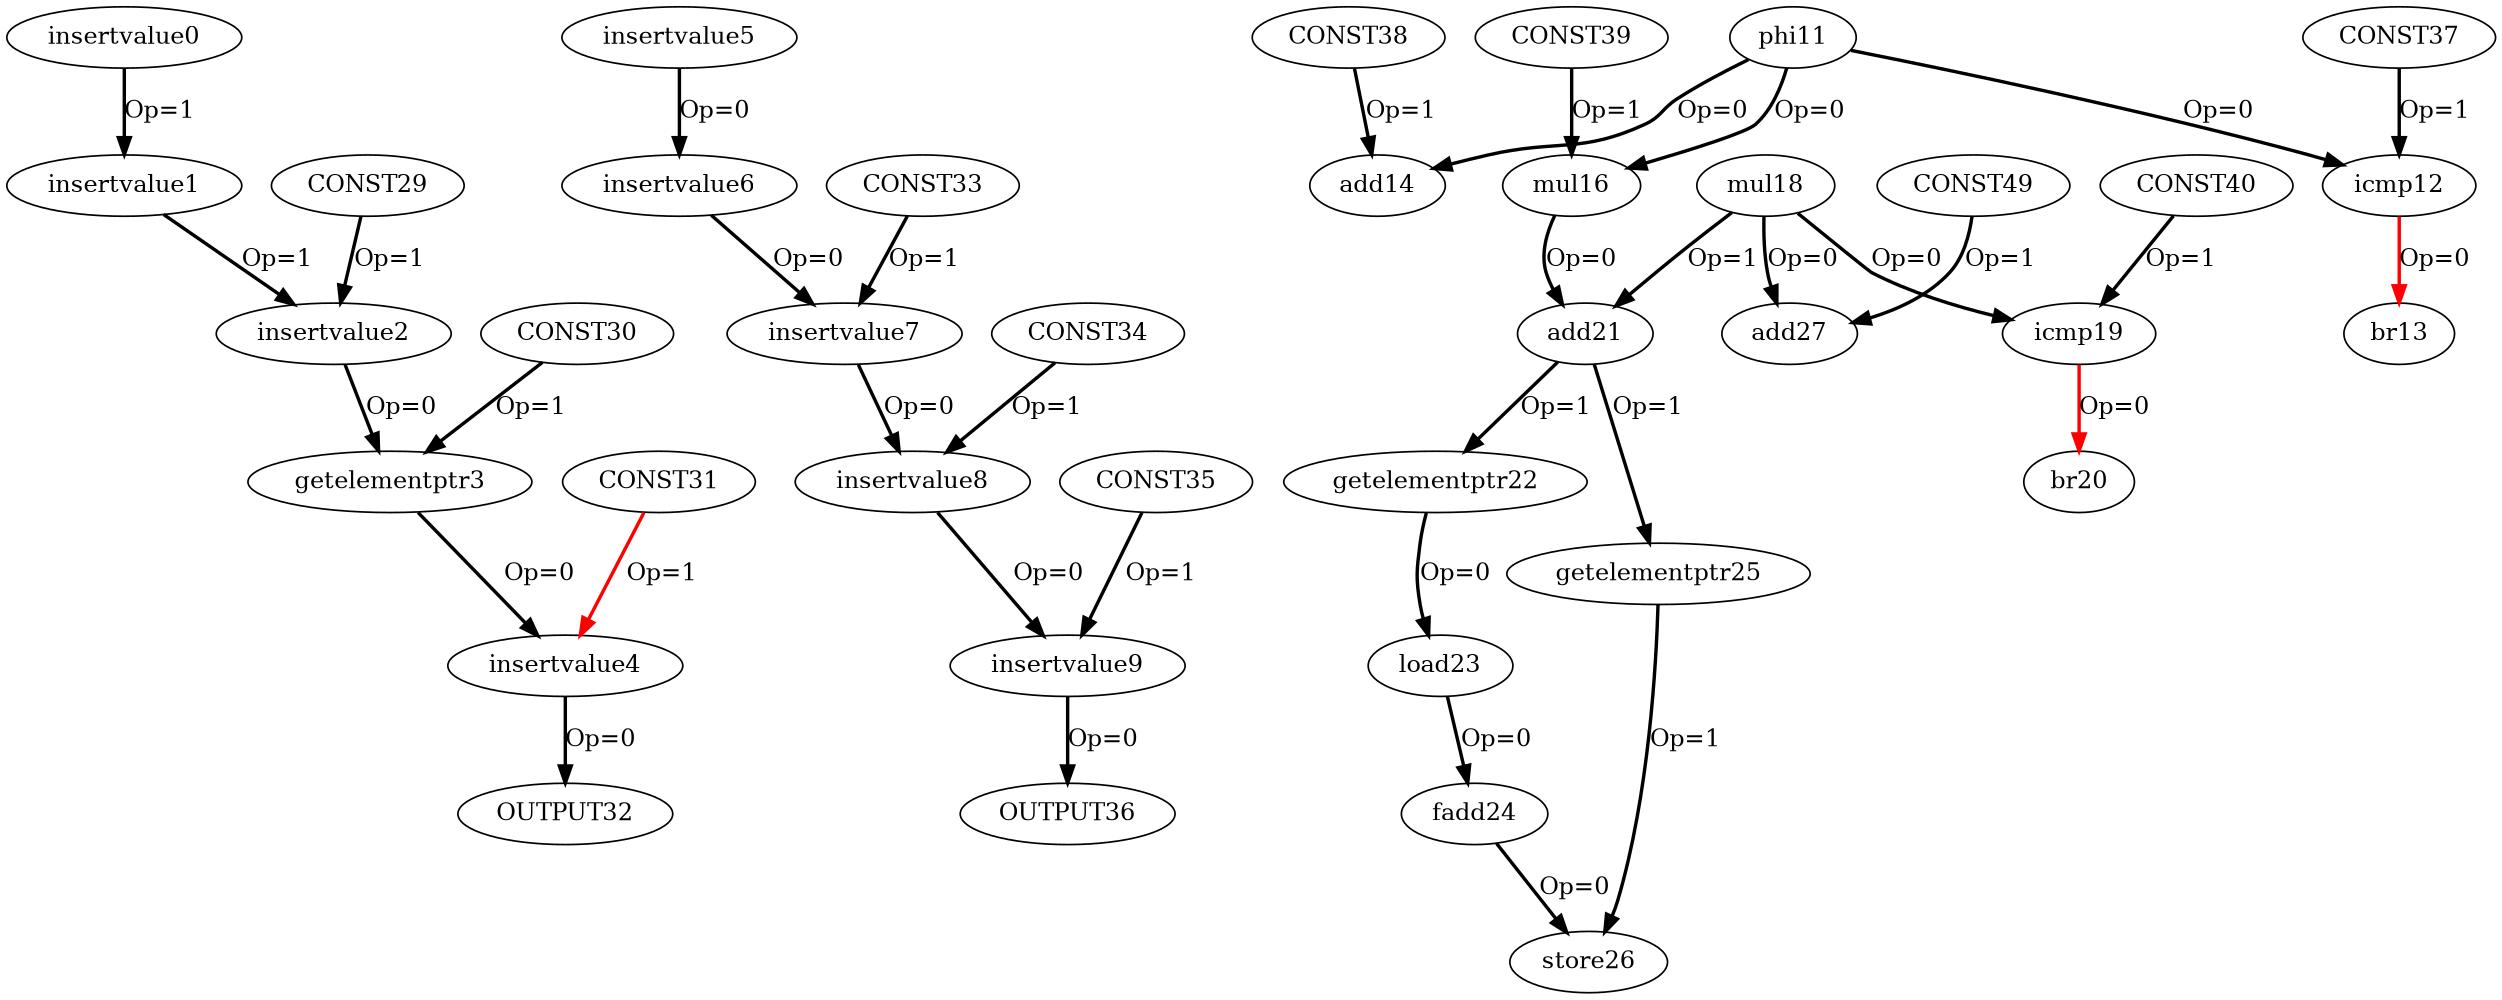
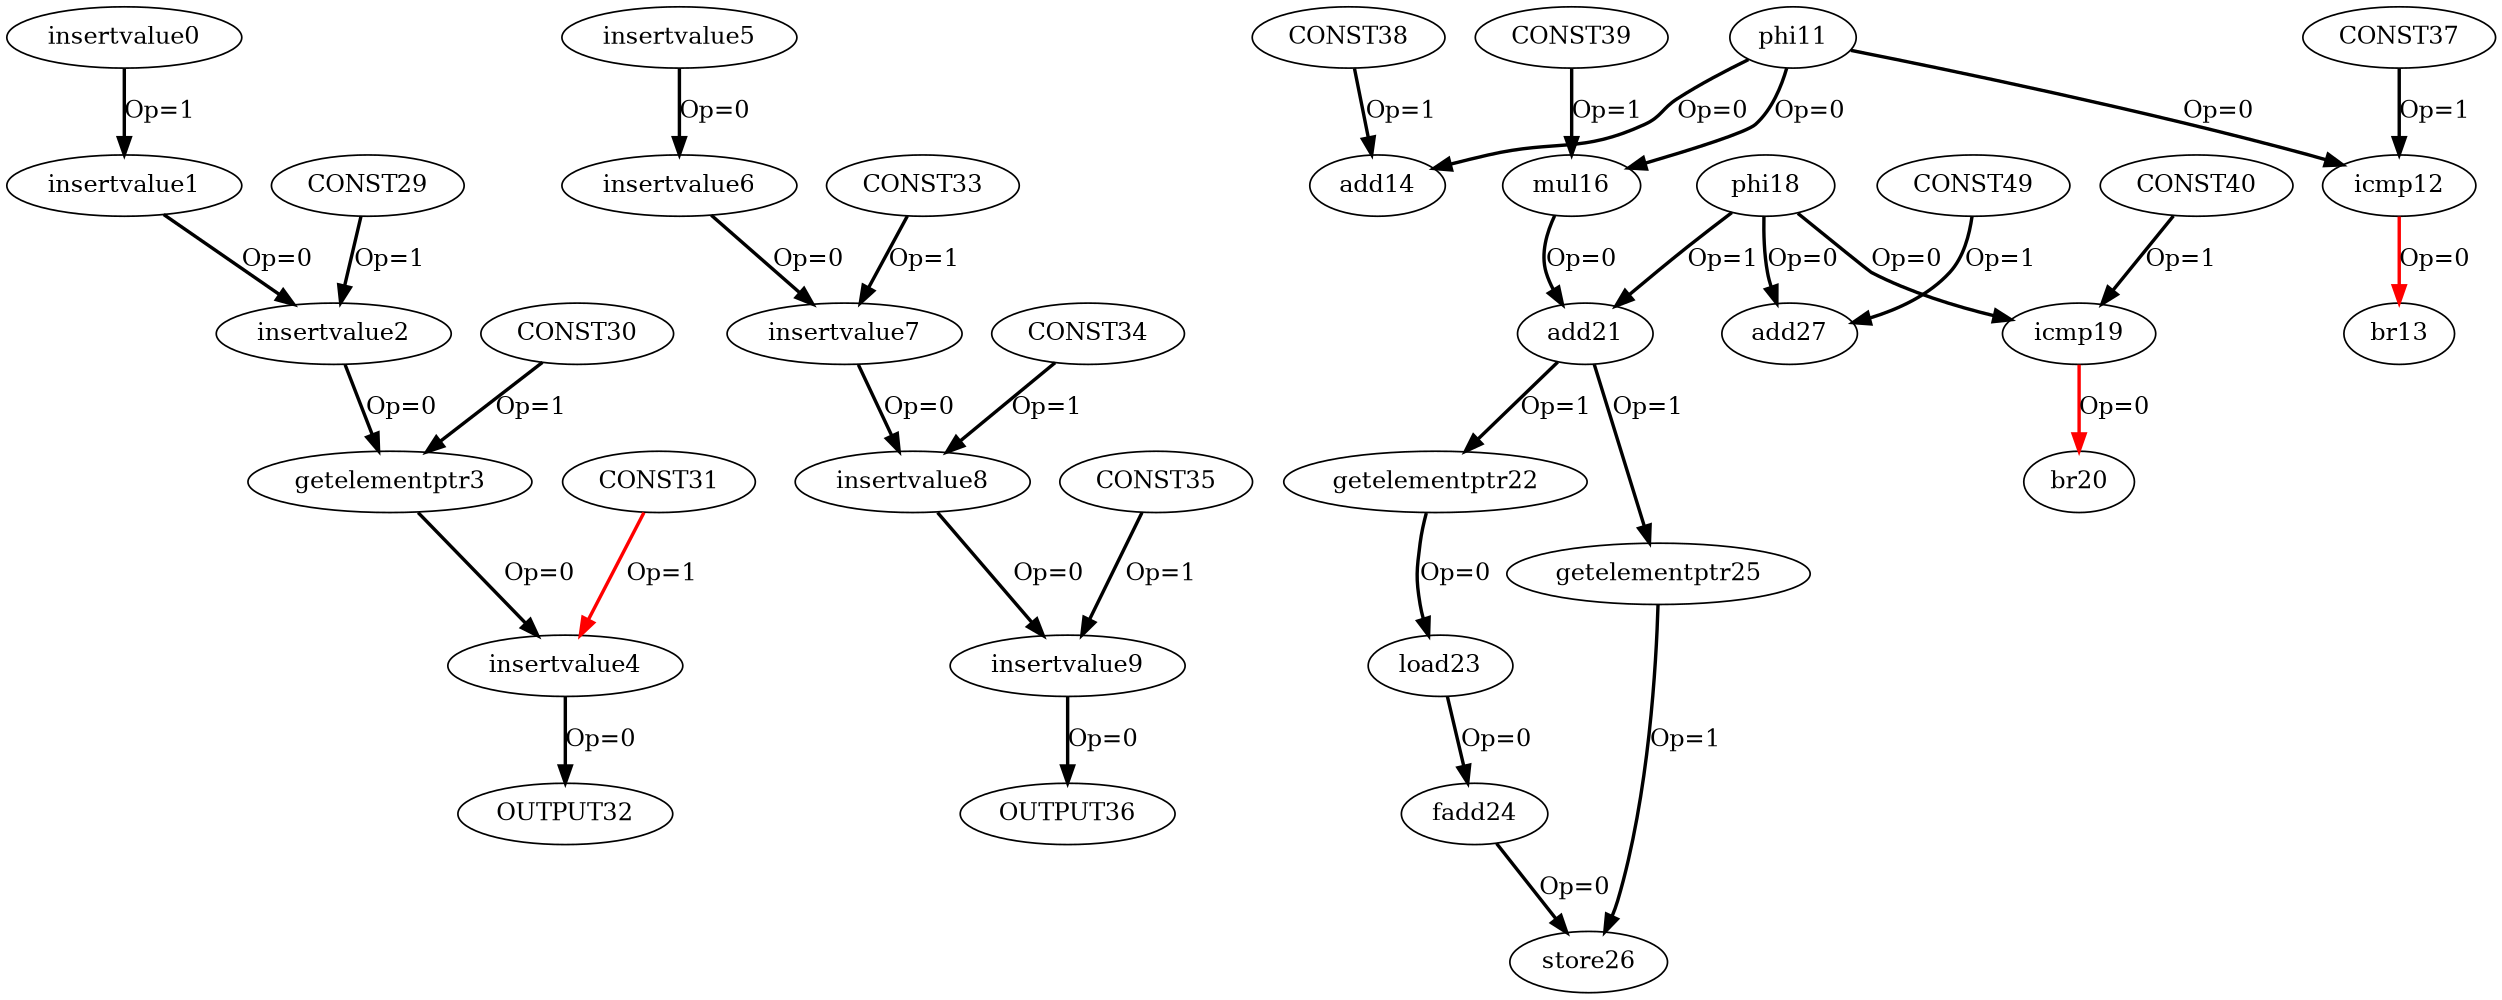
(1766, 186) -> (1766, 186)
(278, 260) -> (278, 260)
